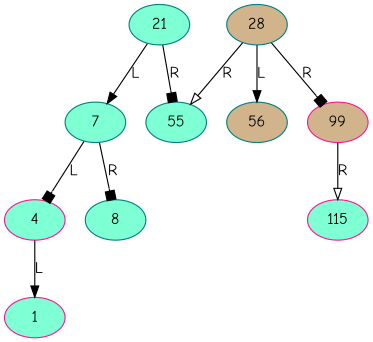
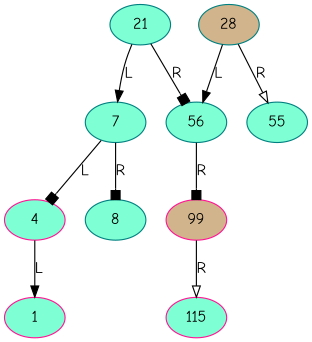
(167, 68) -> (165, 69)
(294, 69) -> (196, 166)
(257, 122) -> (196, 122)
